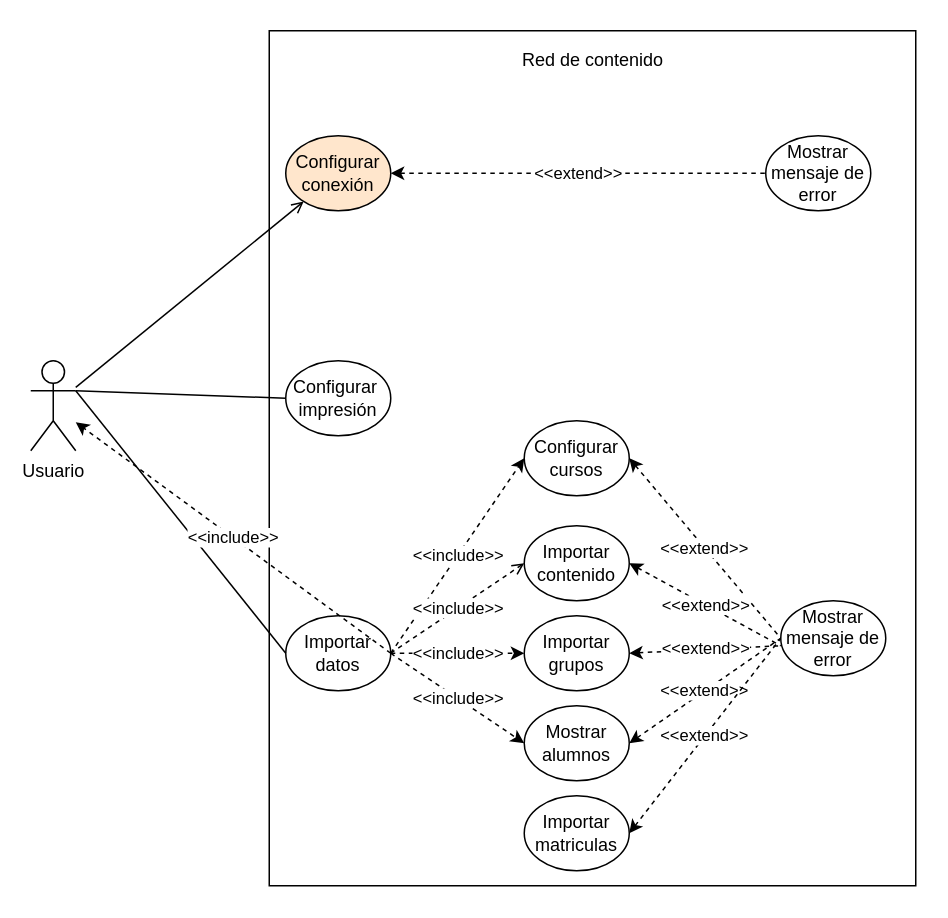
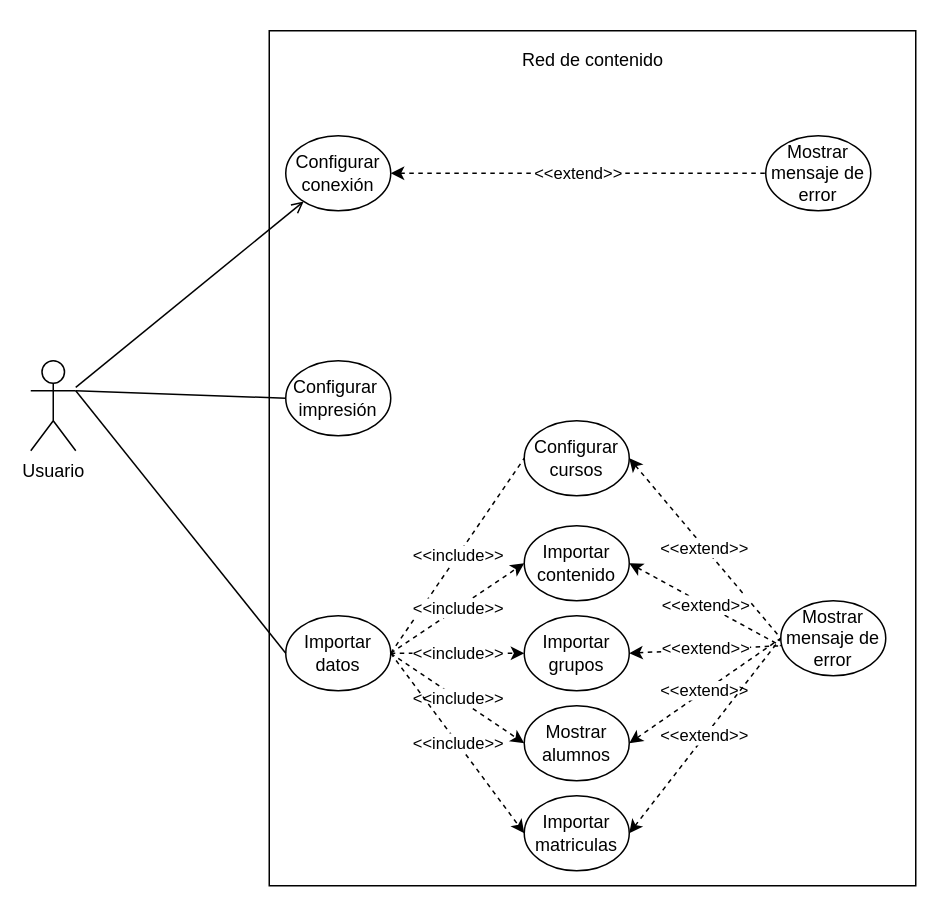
(338, 173) -> (338, 173)
(518, 468) -> (520, 464)
(517, 568) -> (515, 570)
(307, 592) -> (457, 743)
